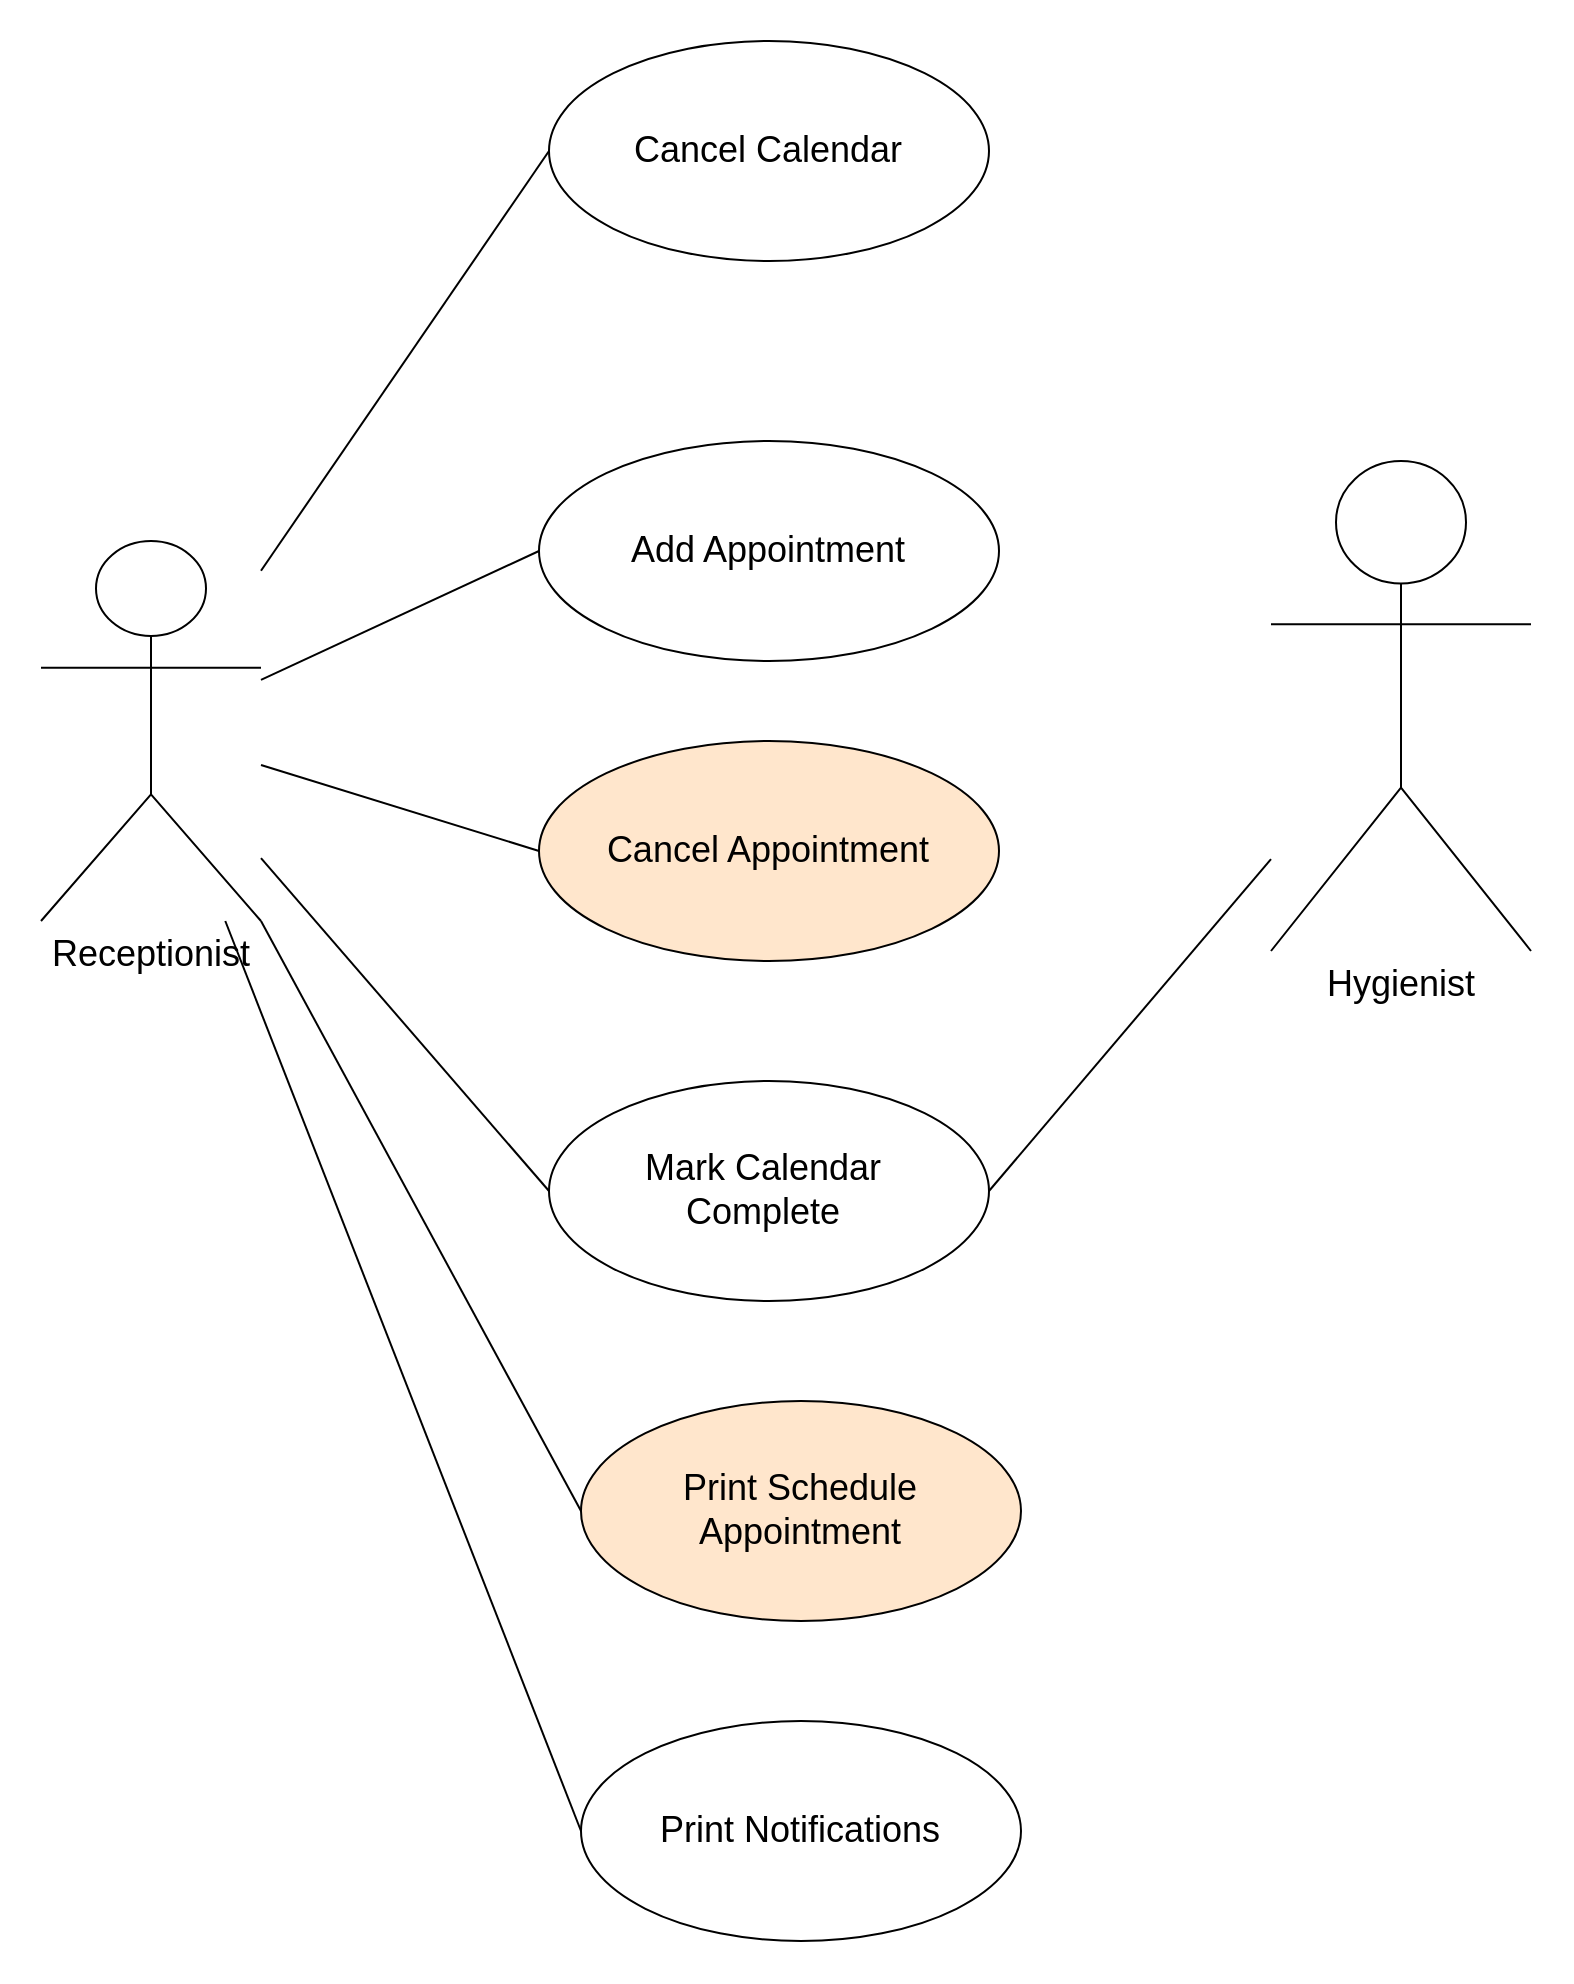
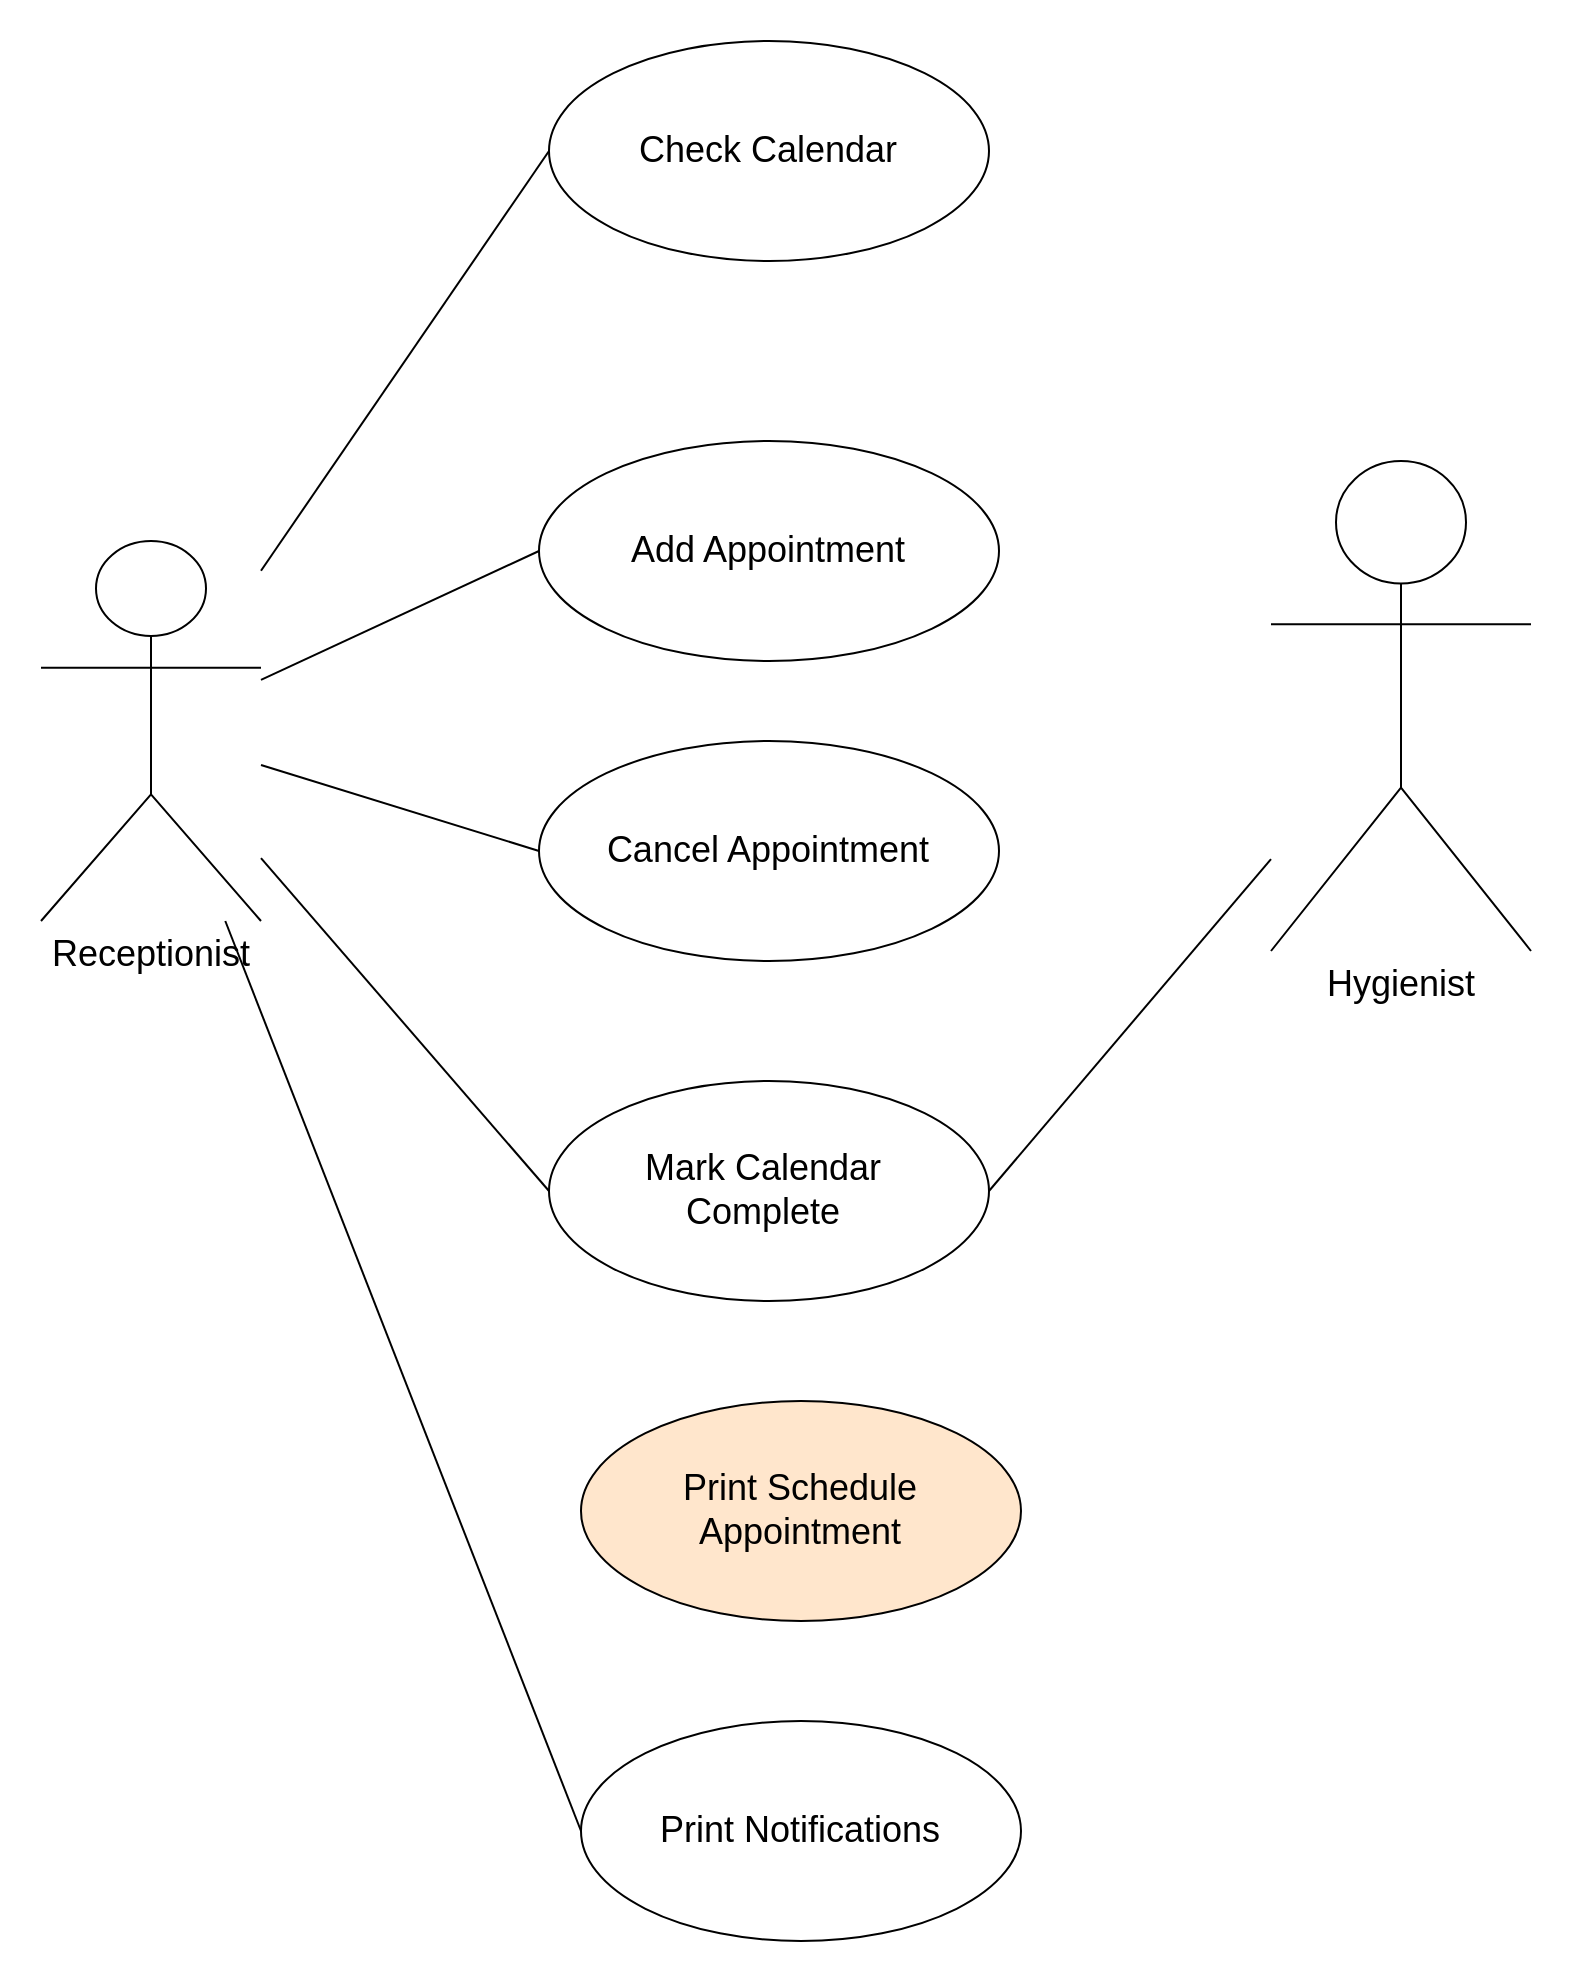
(769, 151) -> (769, 151)
(769, 851) -> (769, 851)
(421, 1216) -> none
